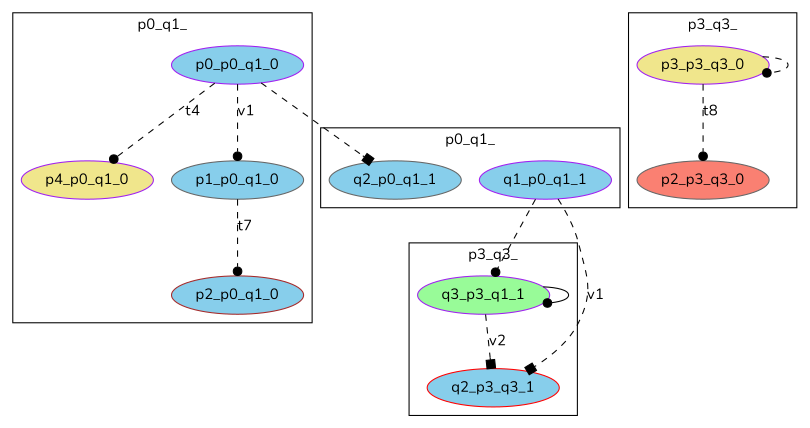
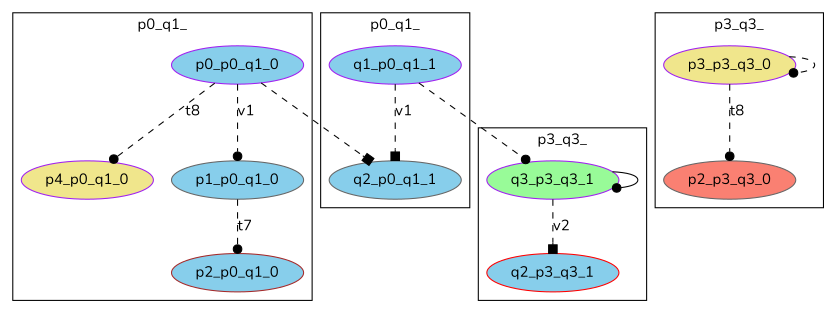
(193, 111) -> (193, 111)
(588, 289) -> (395, 117)
(484, 295) -> (553, 180)
